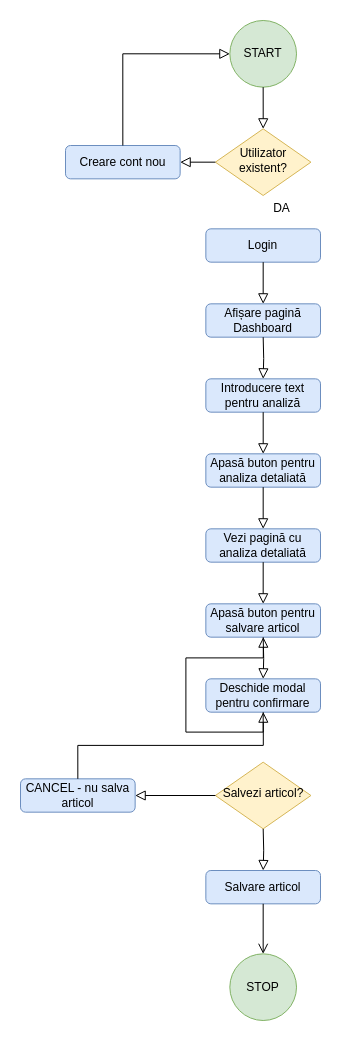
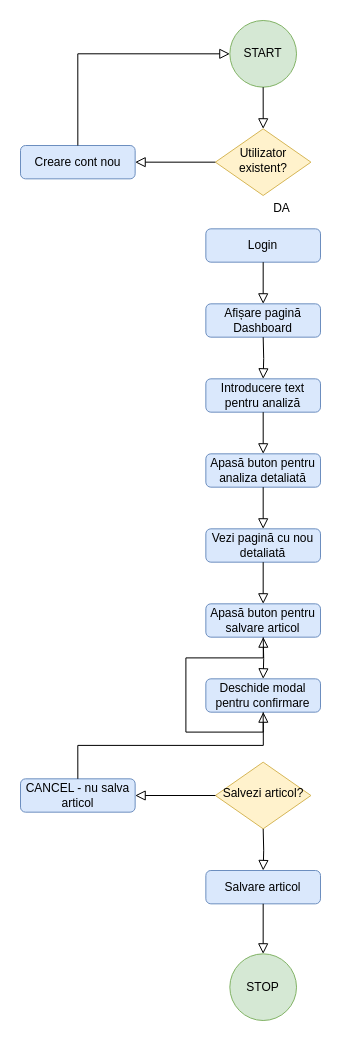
(123, 162) -> (78, 162)
(263, 546) -> (263, 546)
(263, 947) -> (263, 942)
